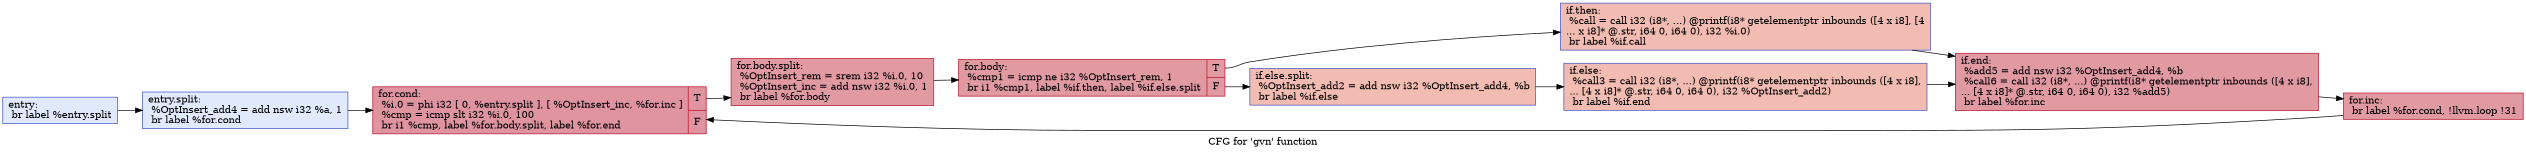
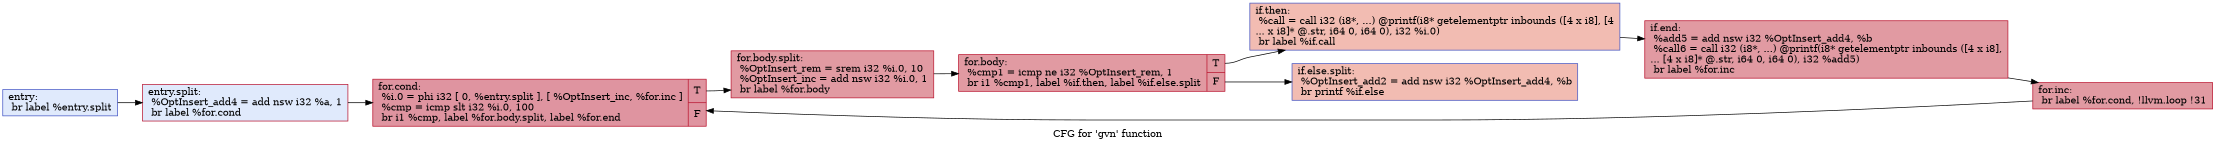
(1745, 87) -> none
(1297, 97) -> (1341, 92)
(245, 110) -> (245, 103)
